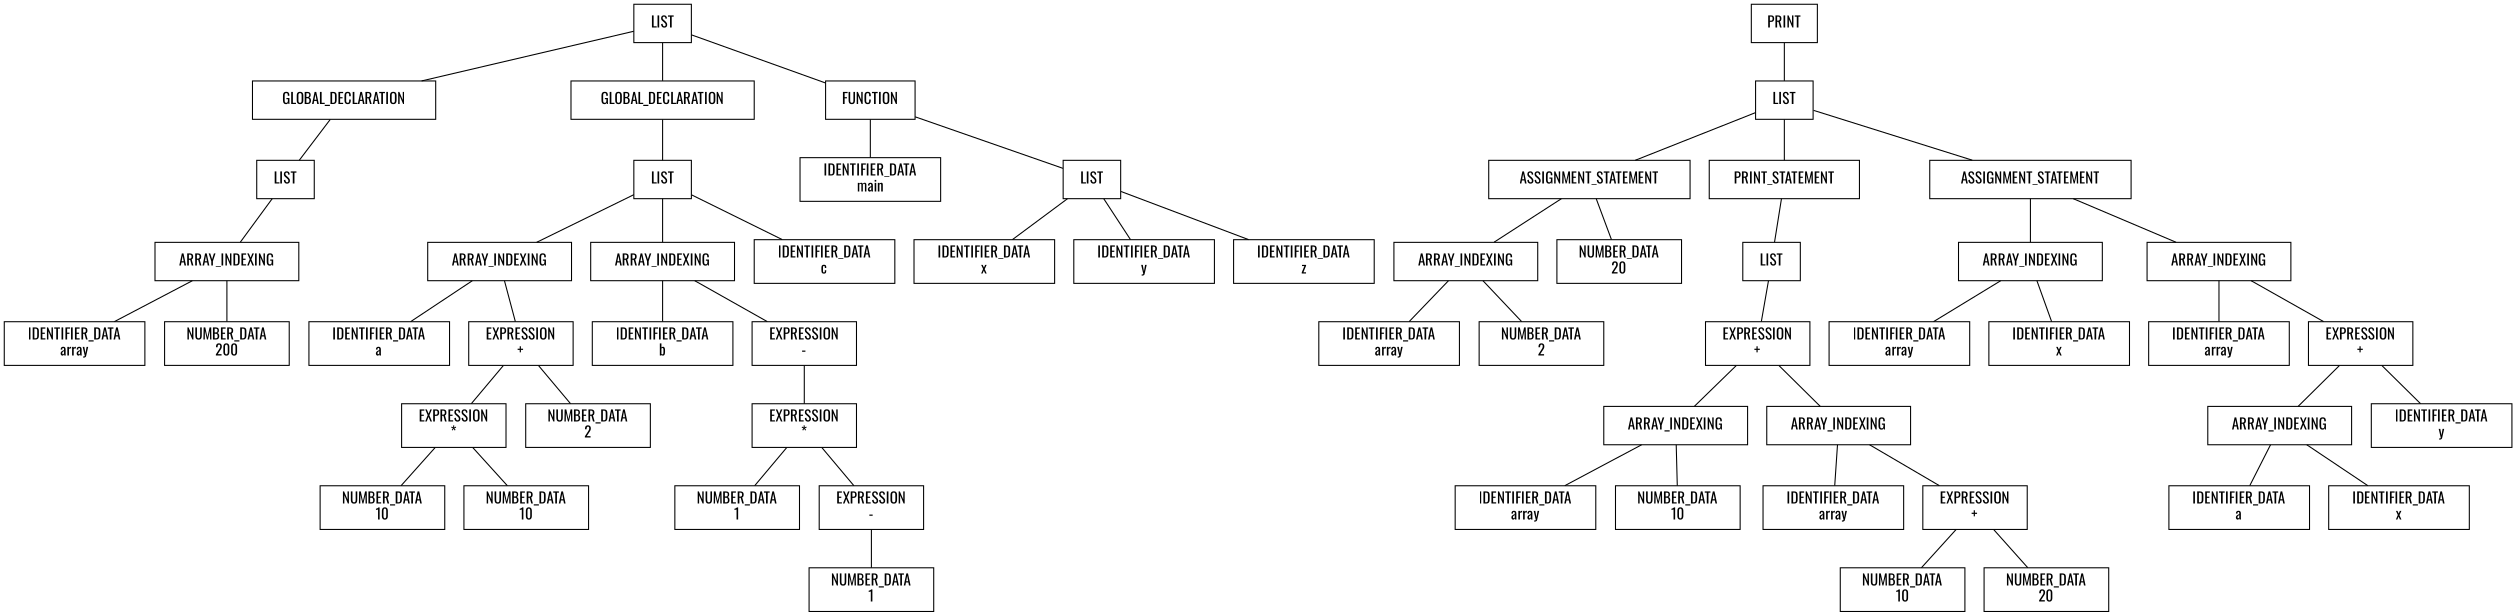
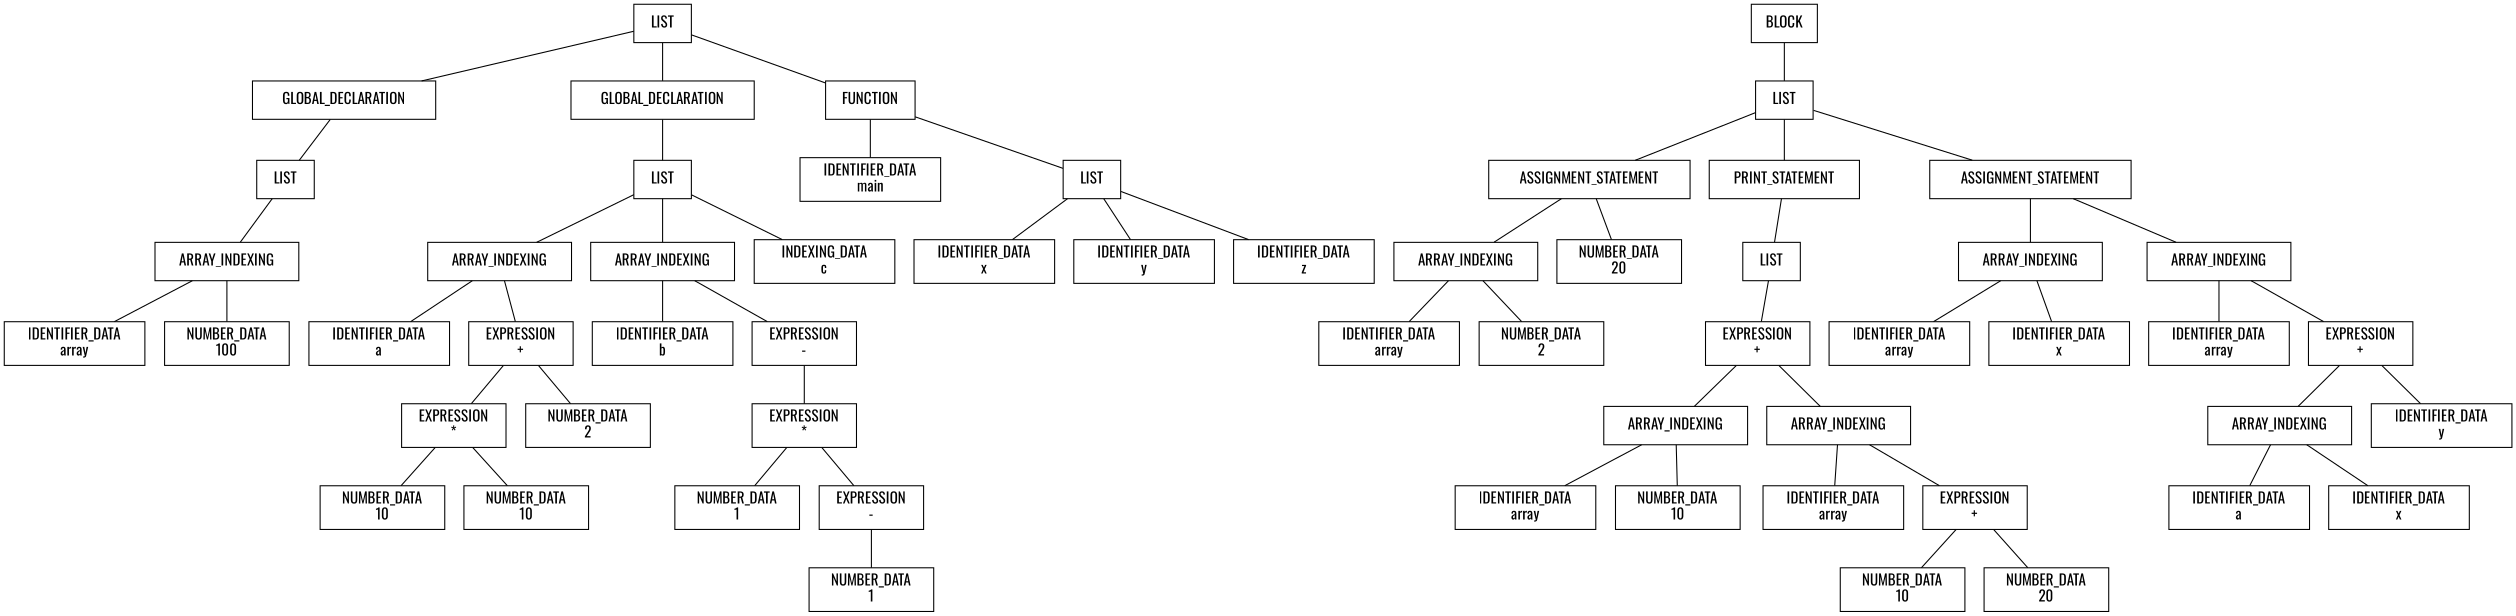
(1784, 23) -> (1784, 23)
(825, 262) -> (825, 262)
(227, 344) -> (227, 344)
